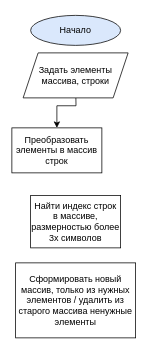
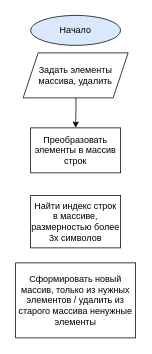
(75, 75) -> (75, 75)
(57, 150) -> (75, 150)
